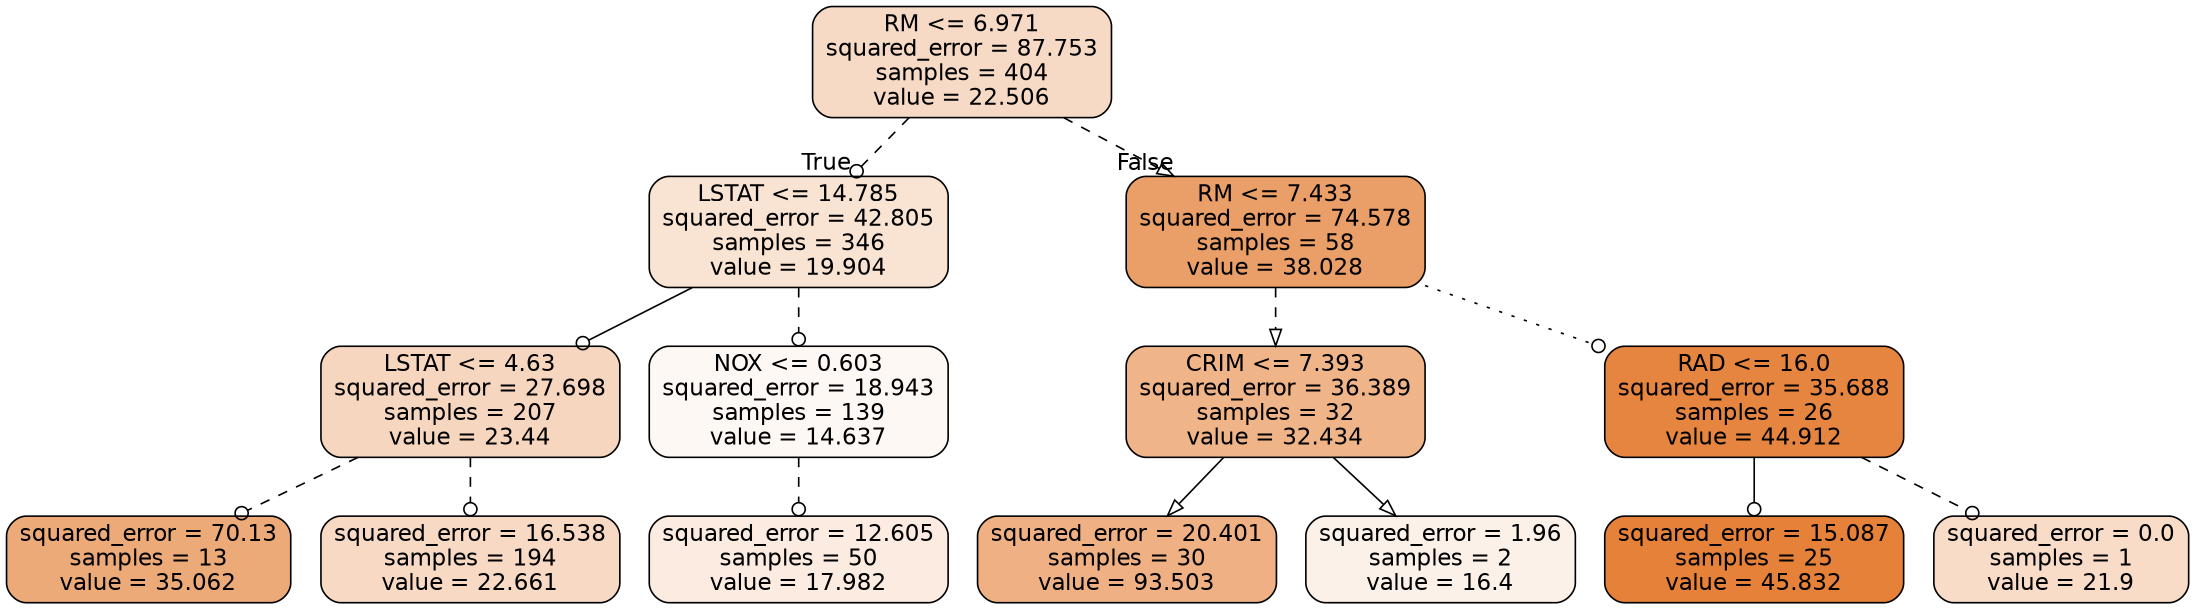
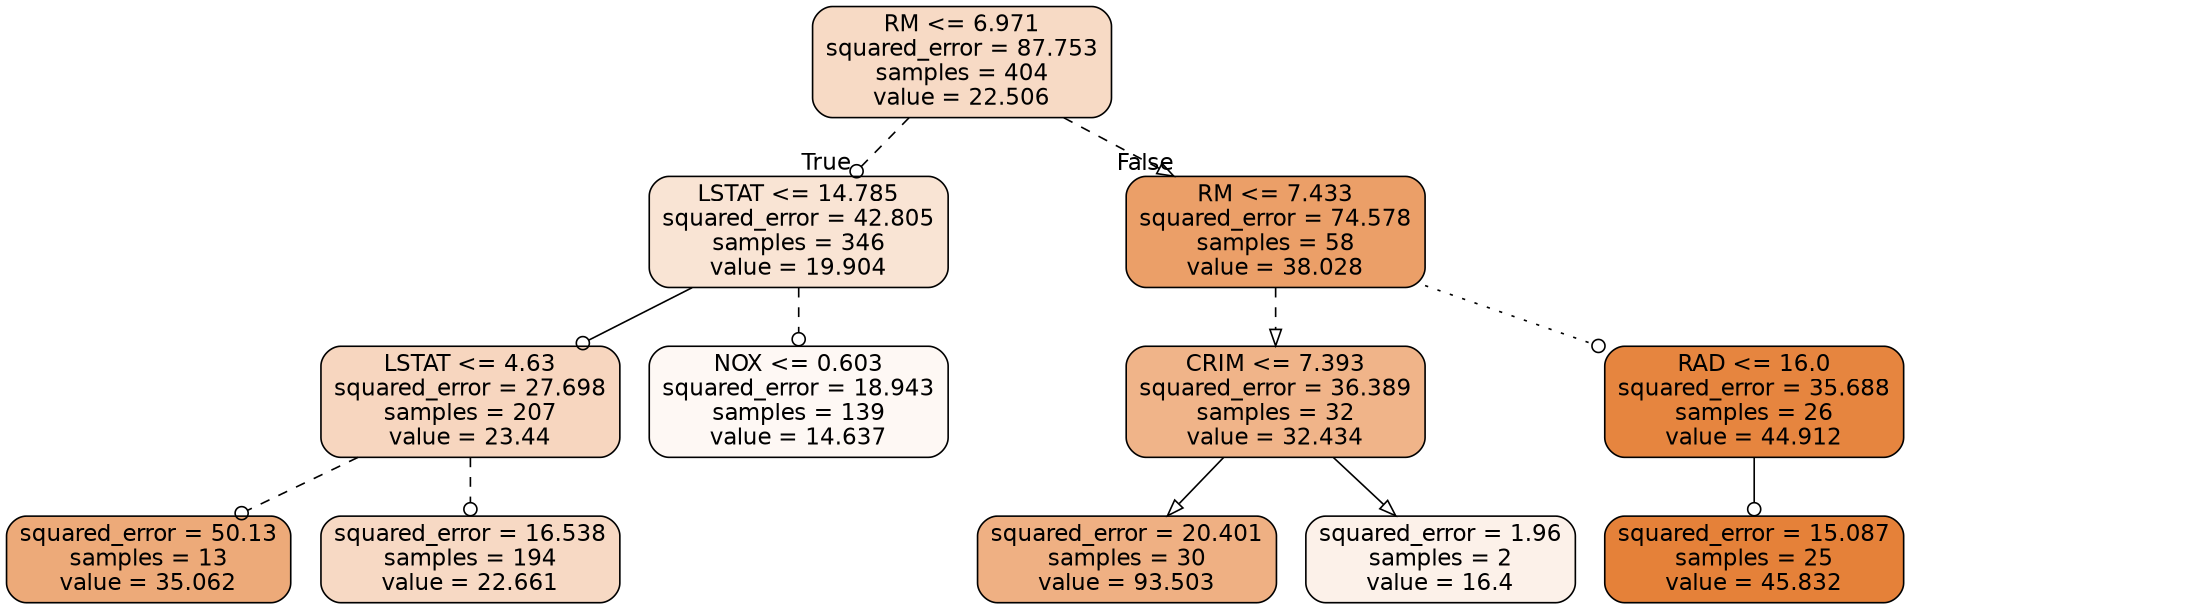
(149, 559) -> (149, 559)
(799, 559) -> none
(2061, 559) -> none
